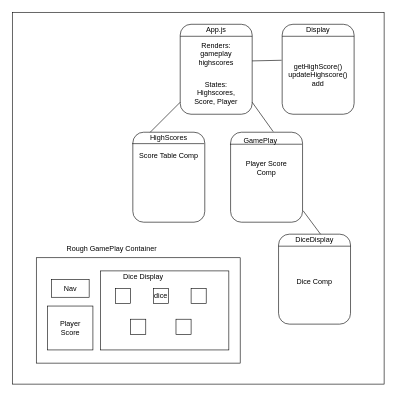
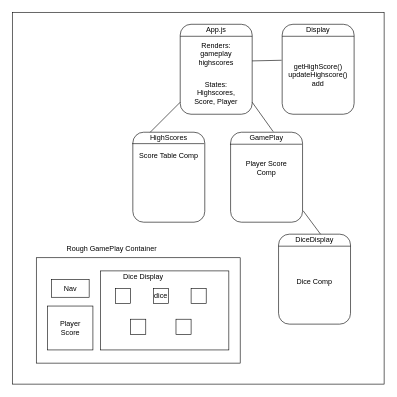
(261, 141) -> (267, 138)
